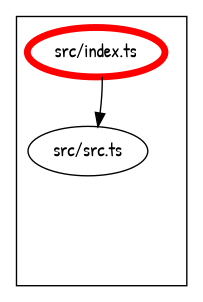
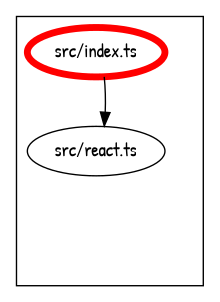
(88, 151) -> (96, 151)
